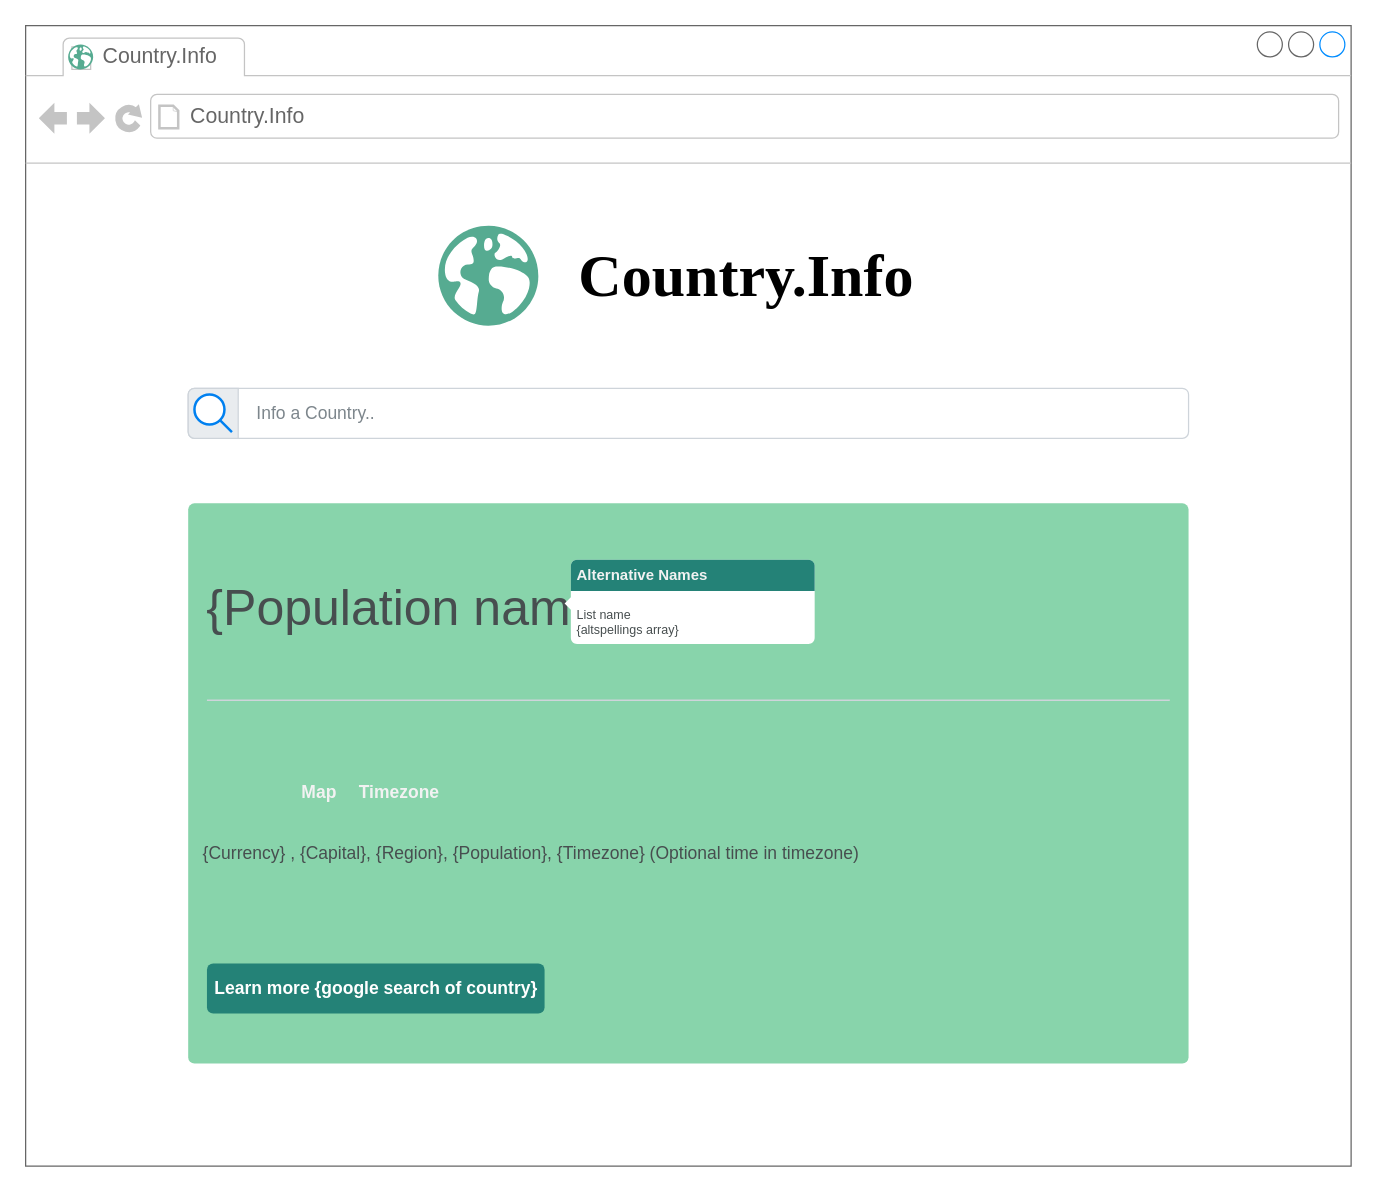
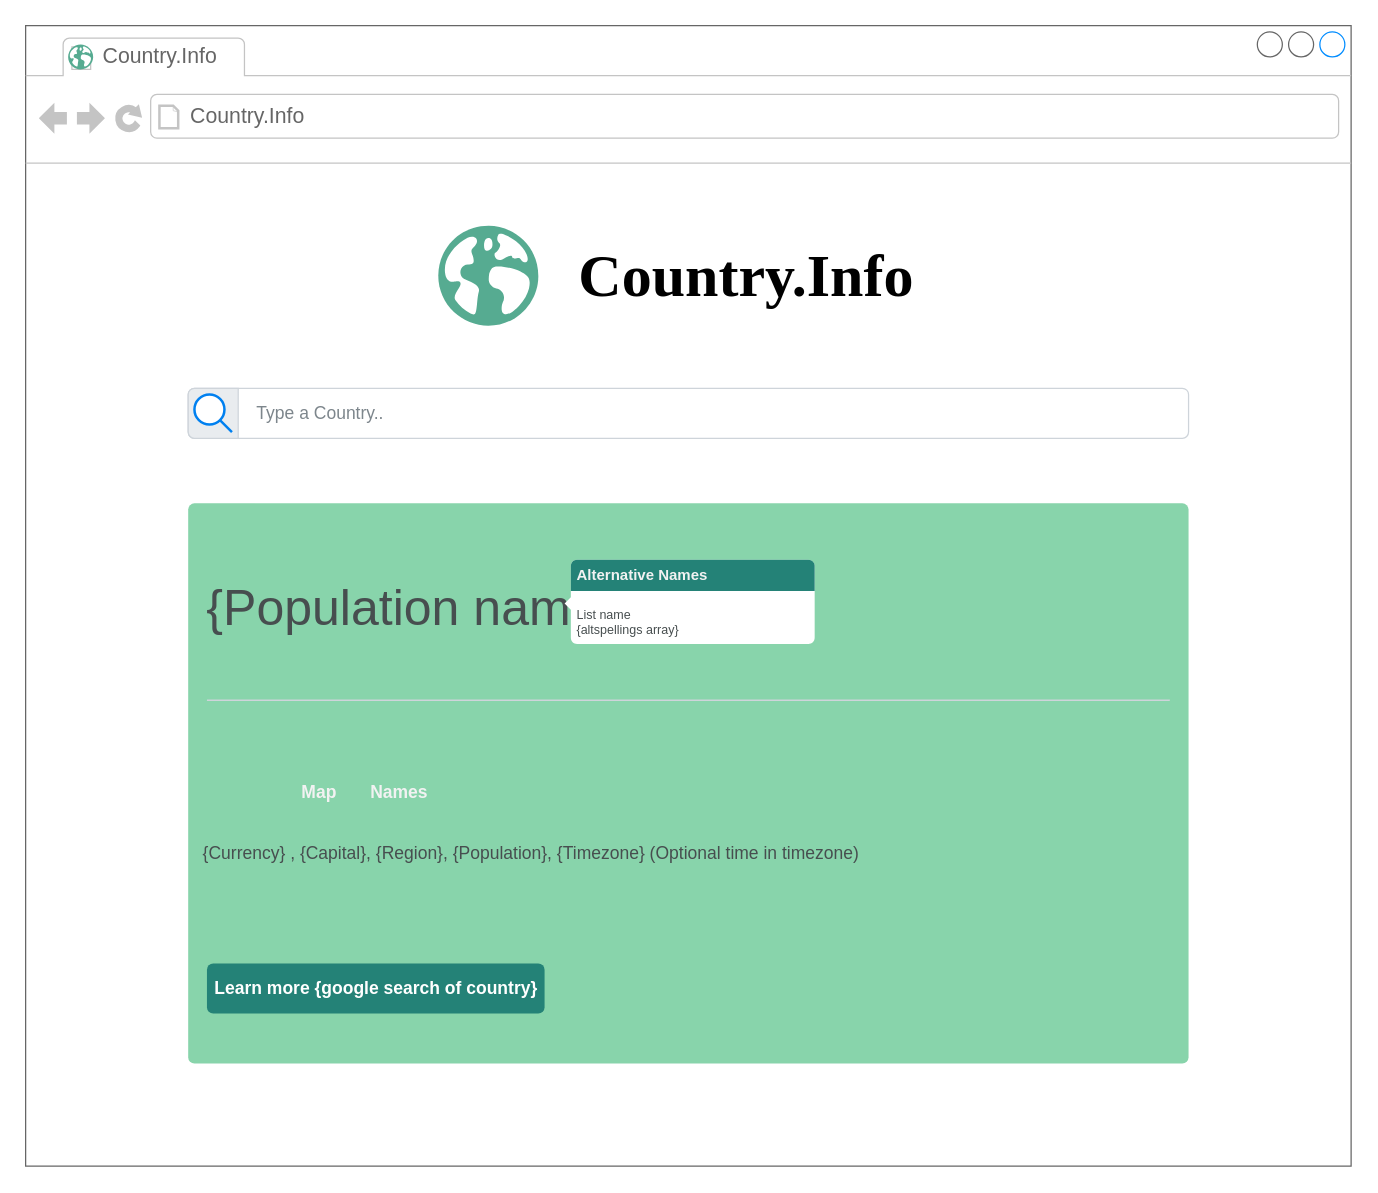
(326, 413) -> (326, 413)
(399, 792) -> (399, 792)
